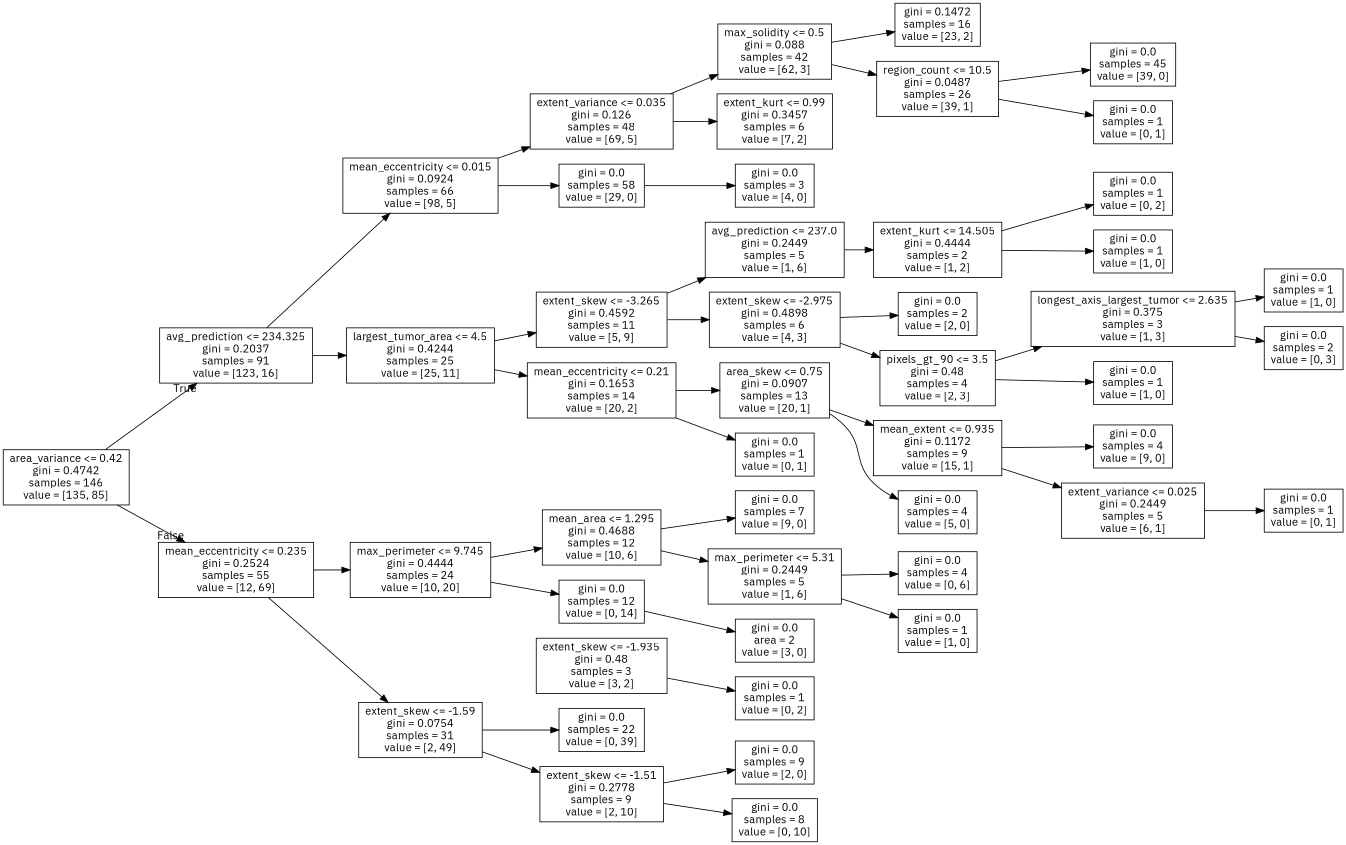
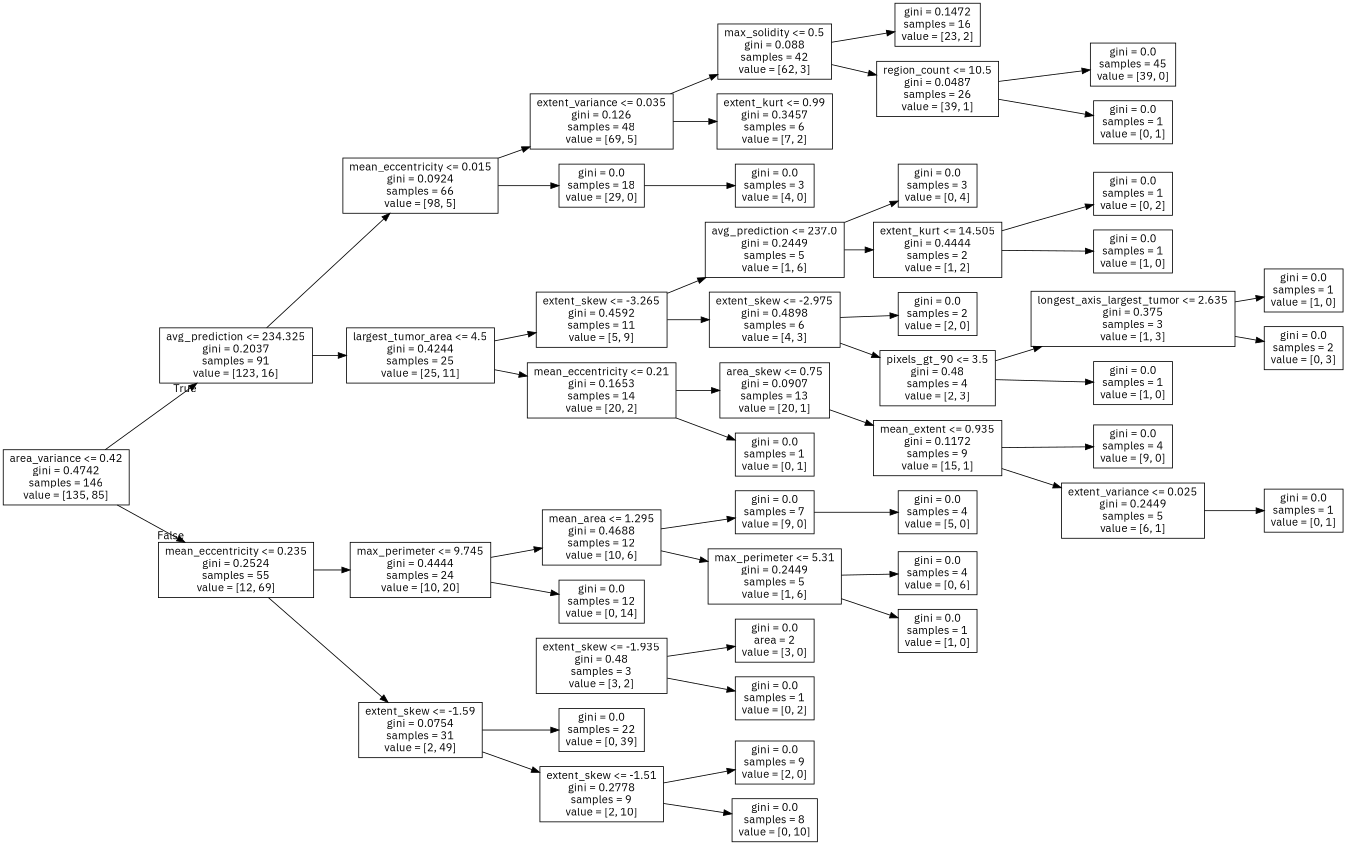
(602, 186) -> (602, 186)
none -> (938, 186)
(859, 456) -> (852, 512)
(686, 621) -> (697, 652)
